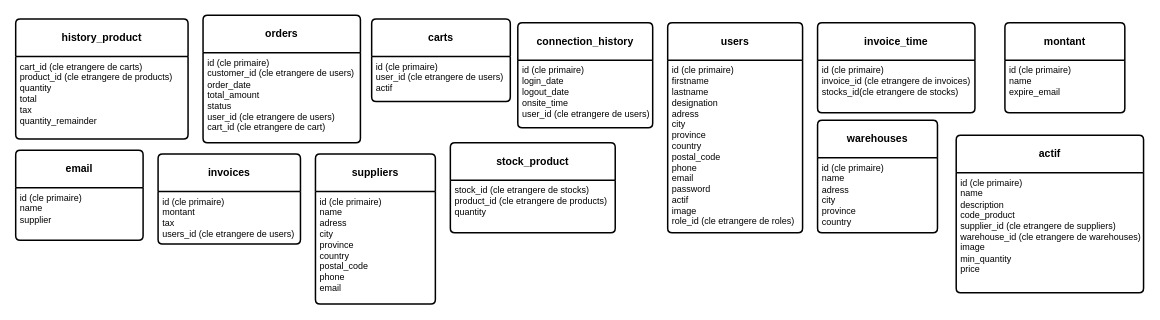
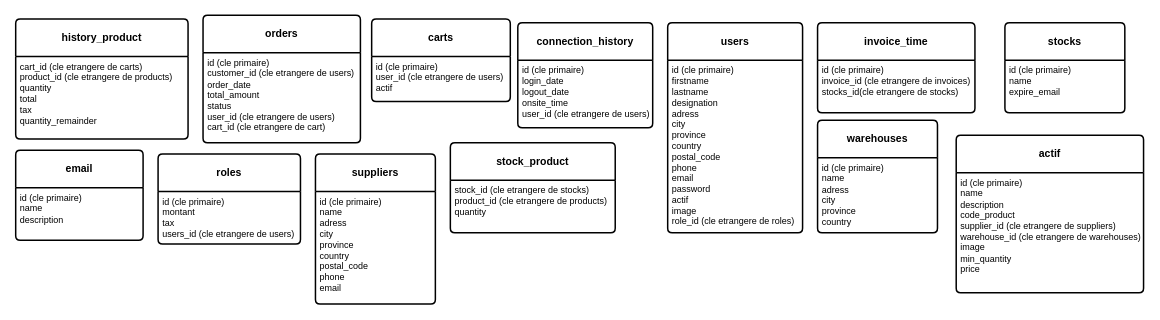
(1065, 42) -> (1065, 42)
(229, 173) -> (229, 173)
(56, 209) -> (56, 209)
